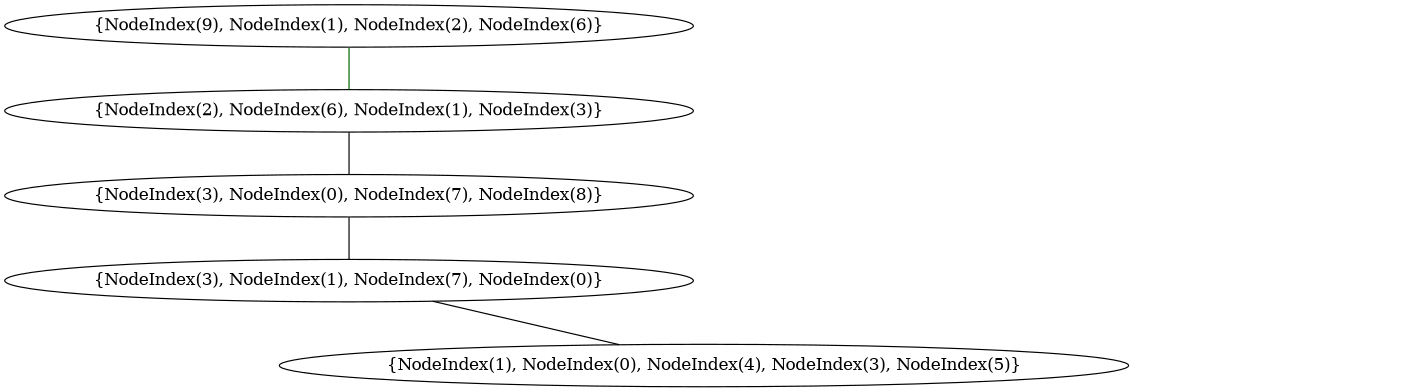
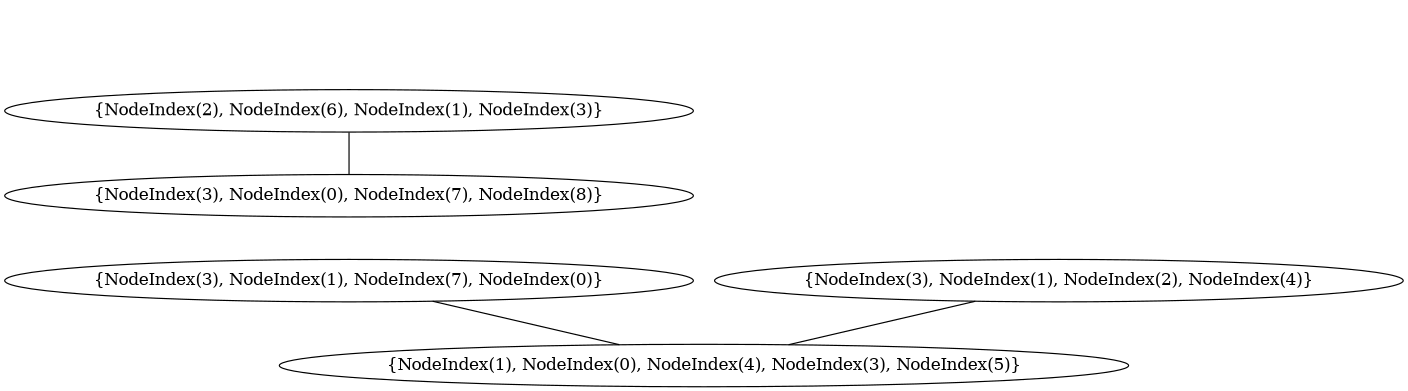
(349, 26) -> none
(349, 238) -> none
none -> (1059, 281)
